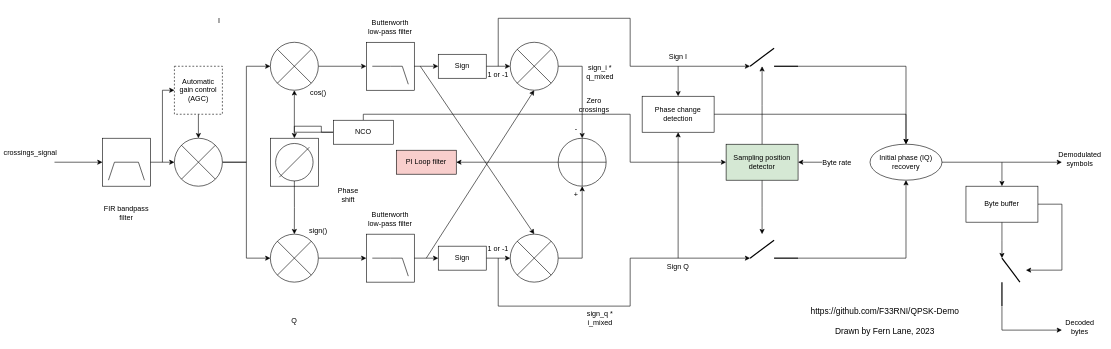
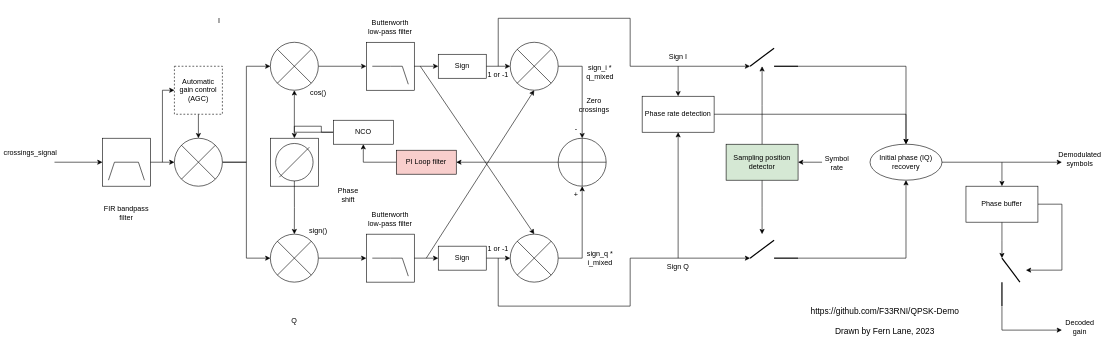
(629, 114) -> none
(678, 114) -> (678, 114)
none -> (363, 162)
(837, 163) -> (837, 163)
(1002, 204) -> (1002, 204)
(600, 318) -> (600, 258)
(1080, 327) -> (1080, 327)
